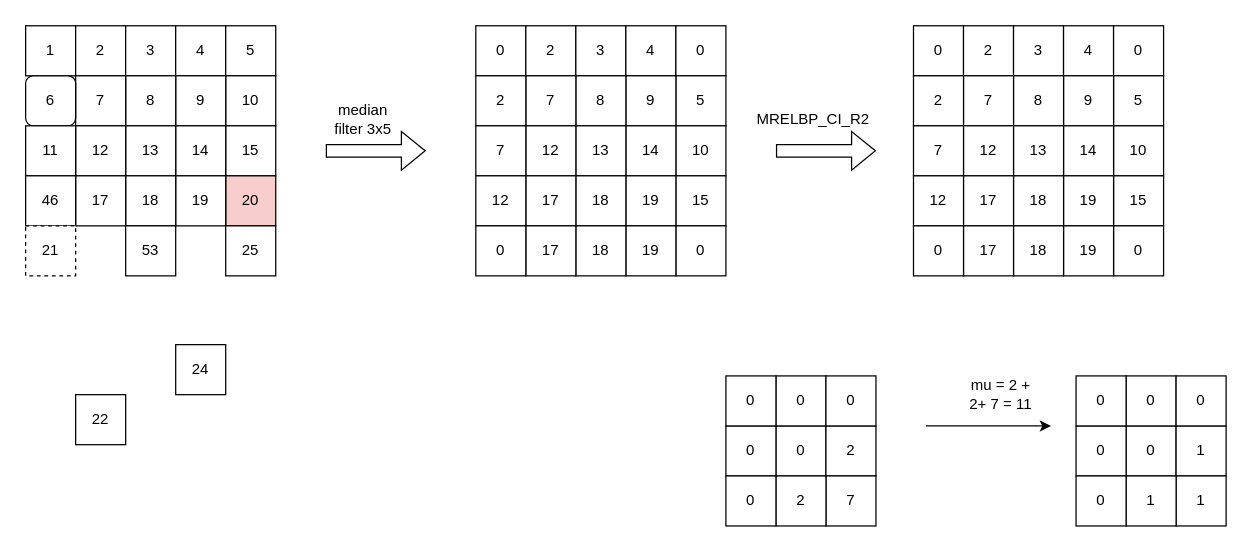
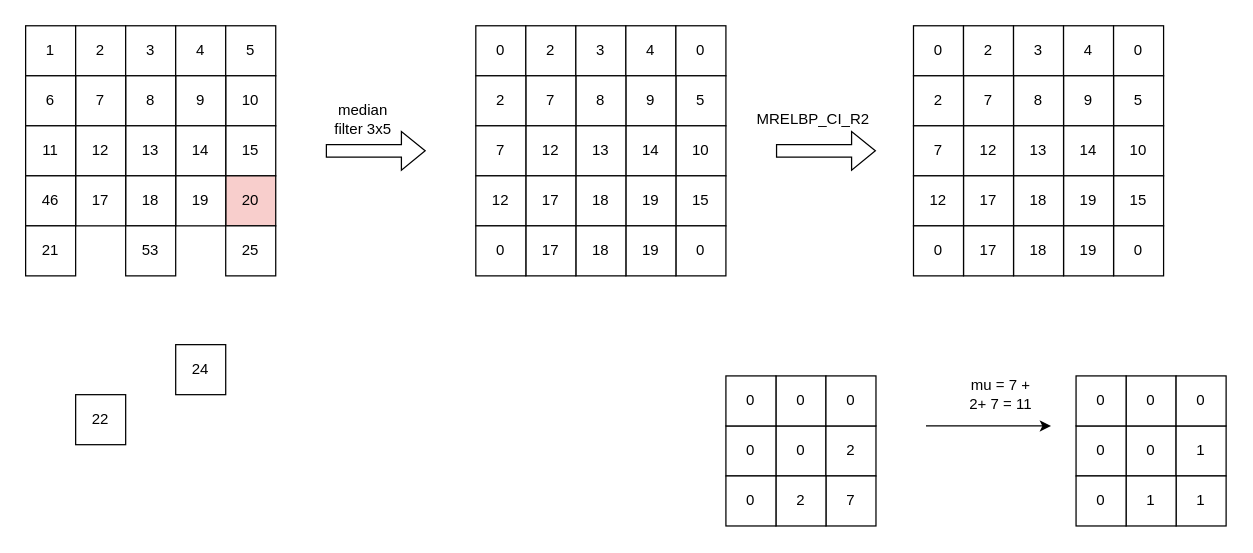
(51, 101) -> (51, 101)
(51, 251) -> (51, 251)
(1001, 394) -> (1001, 394)
